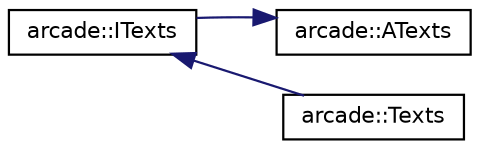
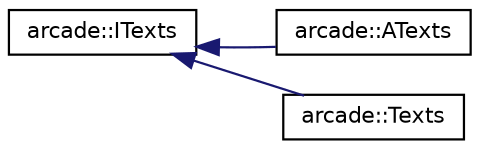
(225, 17) -> (248, 47)
